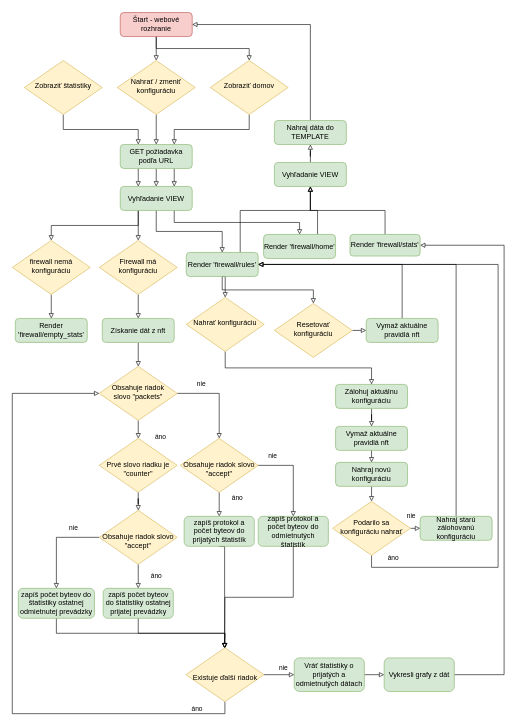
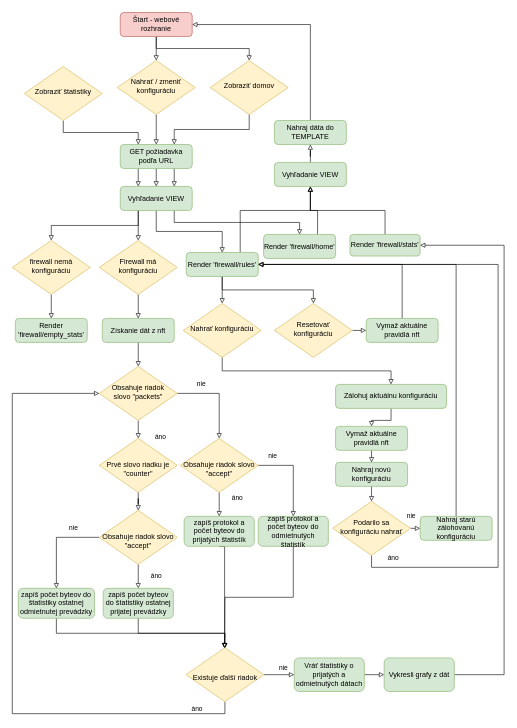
(63, 87) -> (63, 93)
(225, 324) -> (222, 330)
(372, 396) -> (391, 396)
